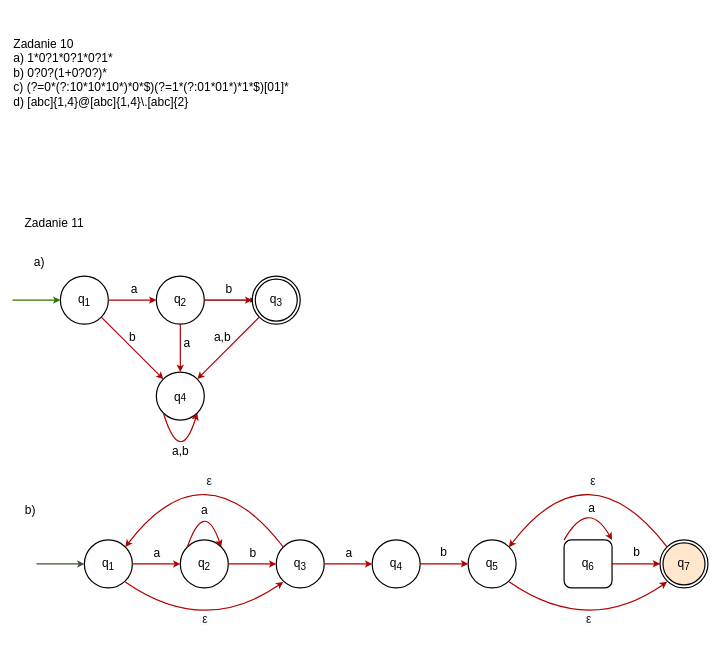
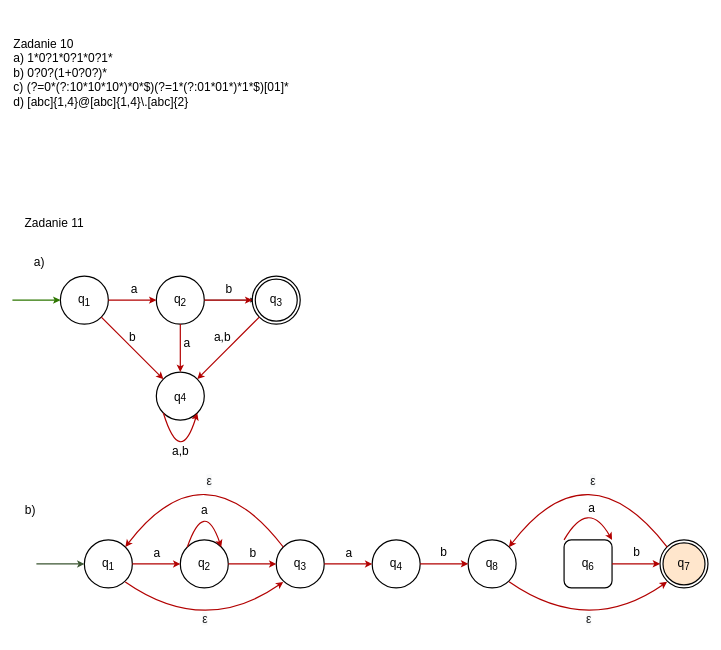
(492, 564) -> (492, 564)
